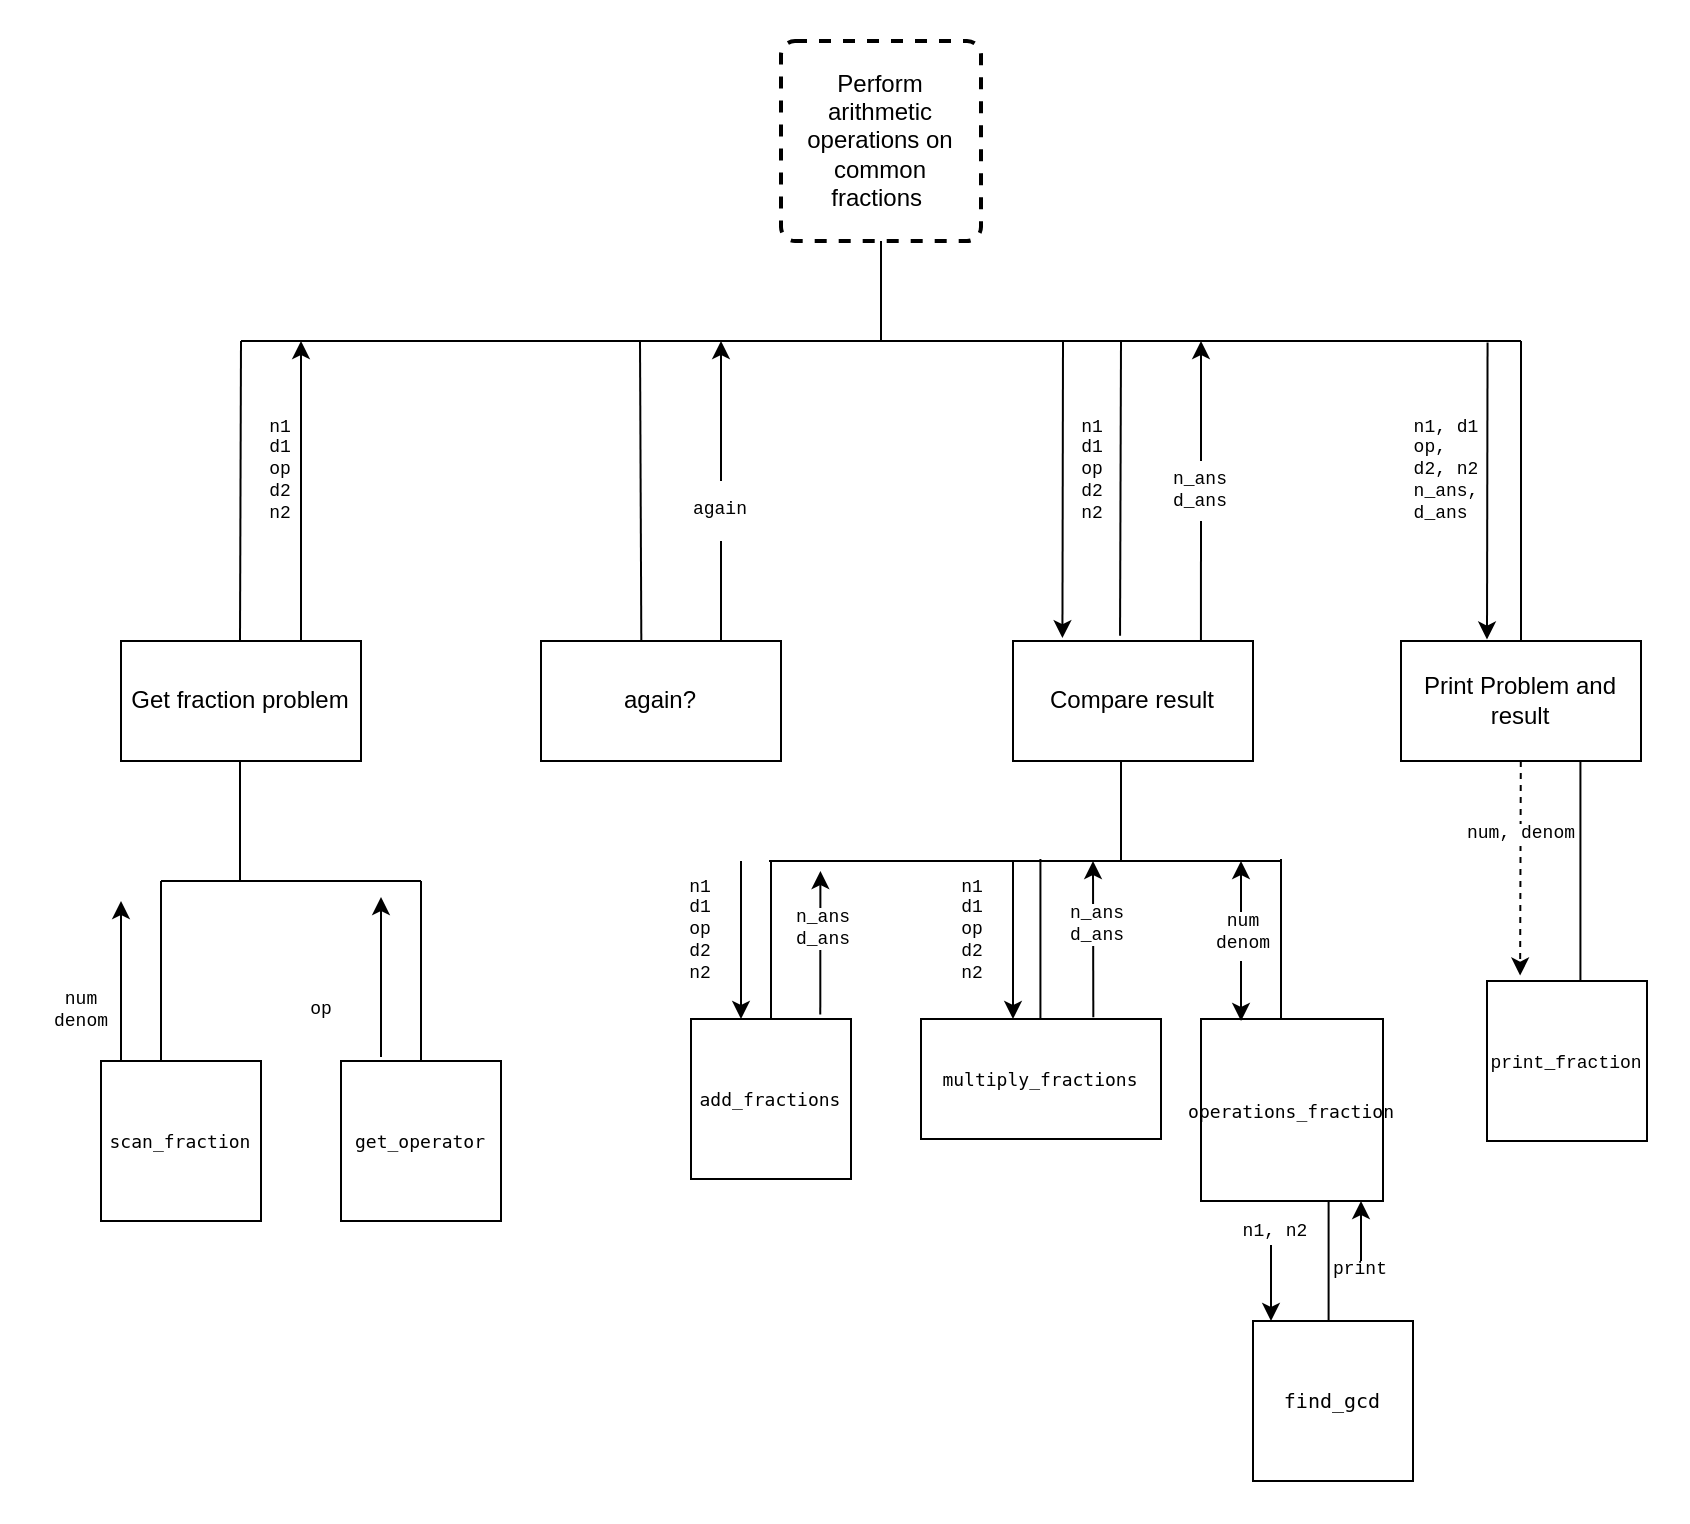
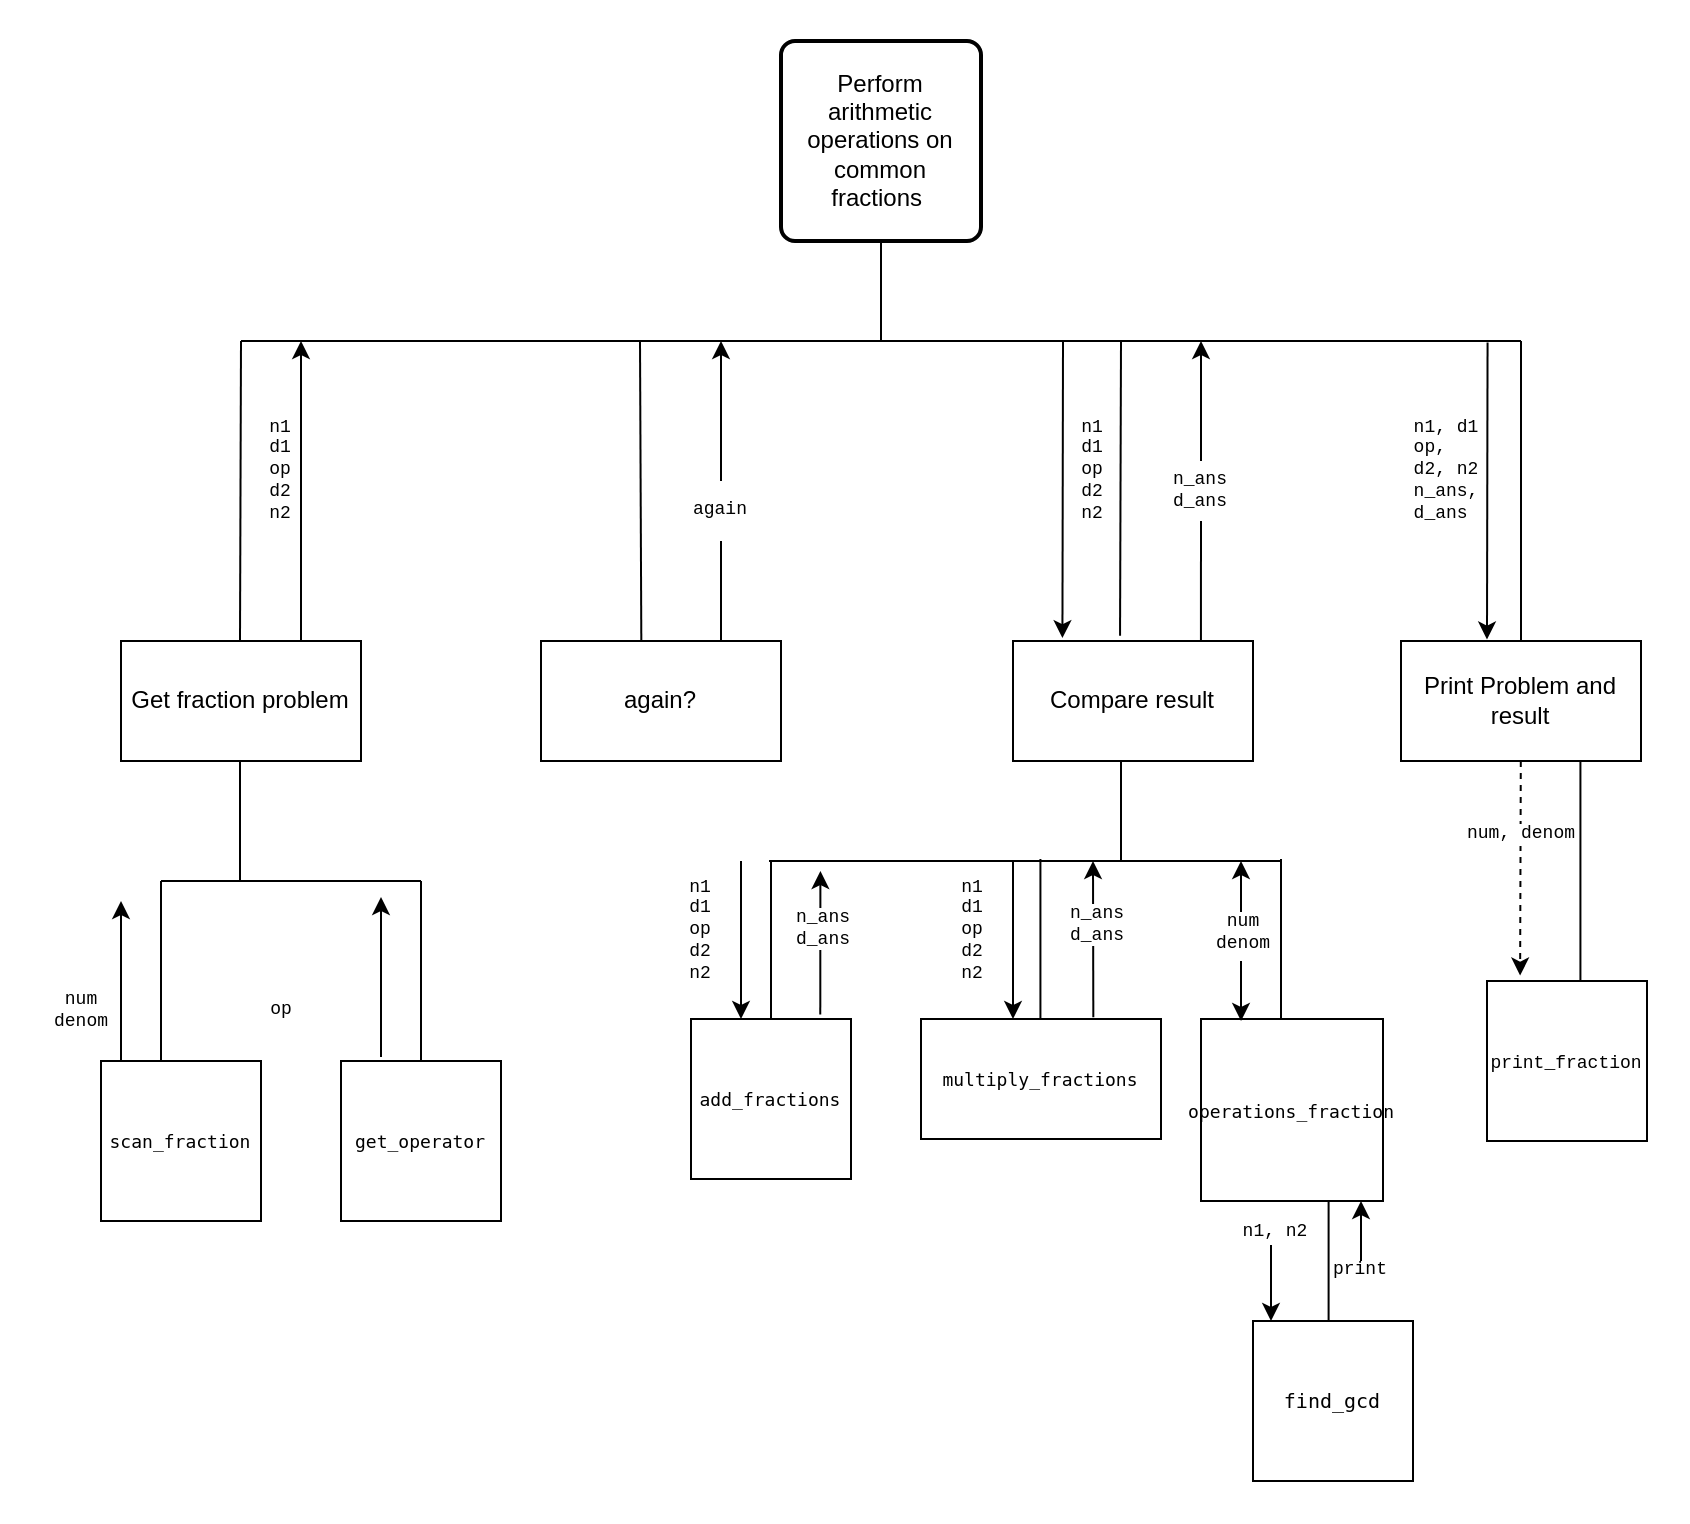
(881, 141) -> (881, 141)
(321, 1011) -> (281, 1011)
